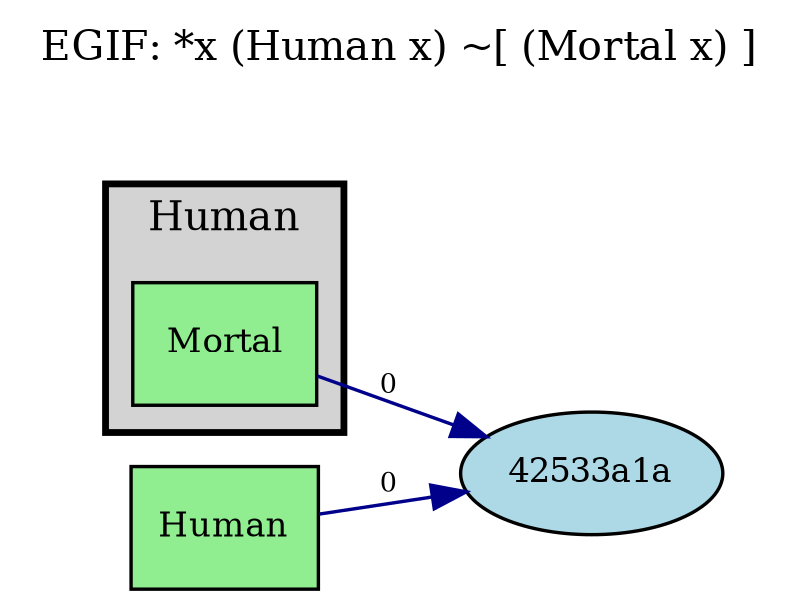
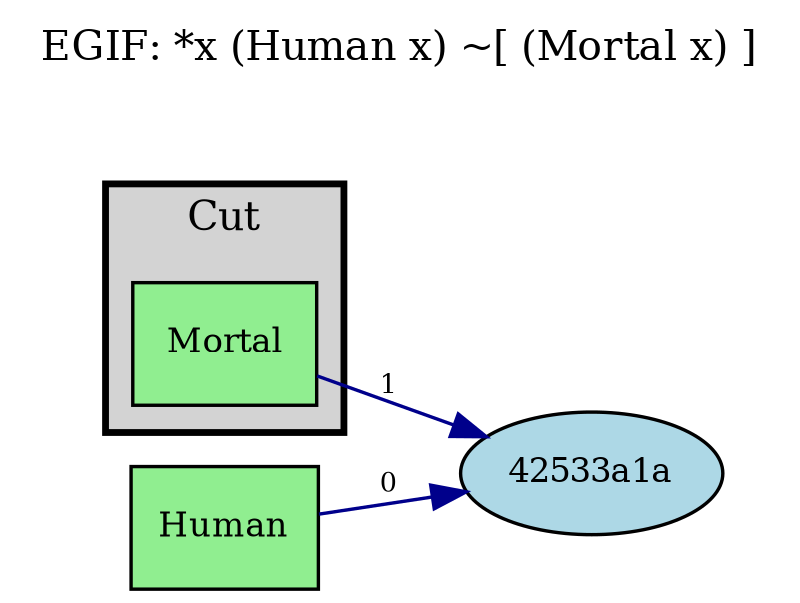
(225, 220) -> (225, 220)
(390, 387) -> (390, 387)
